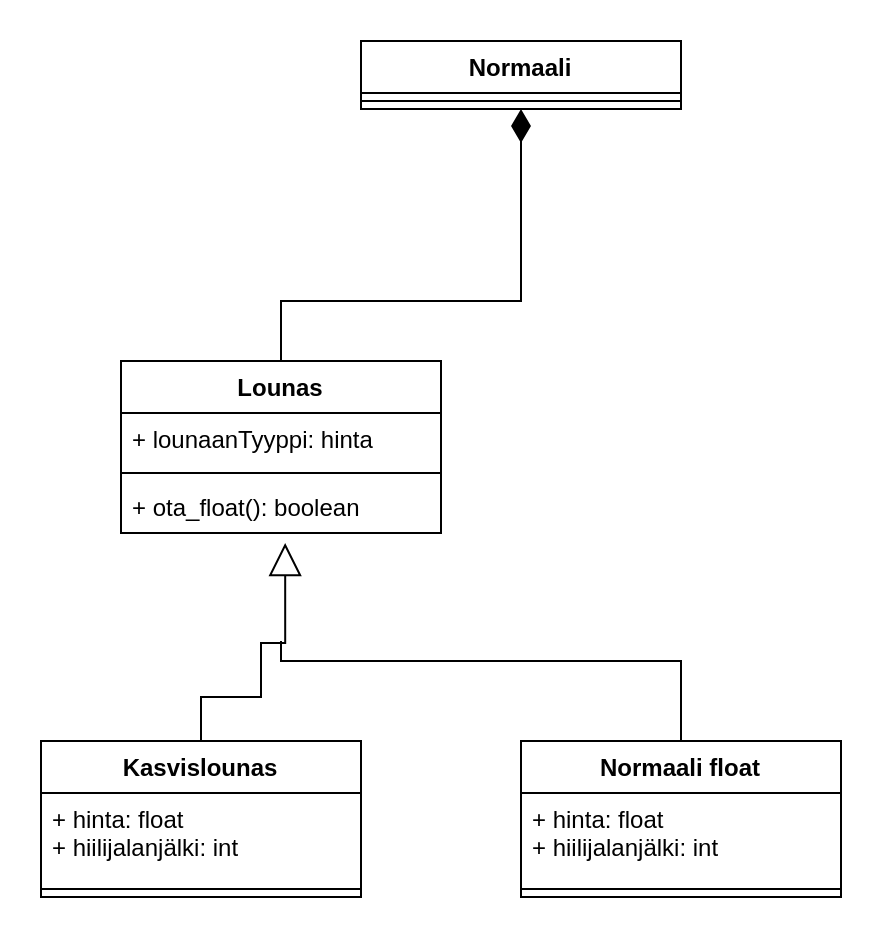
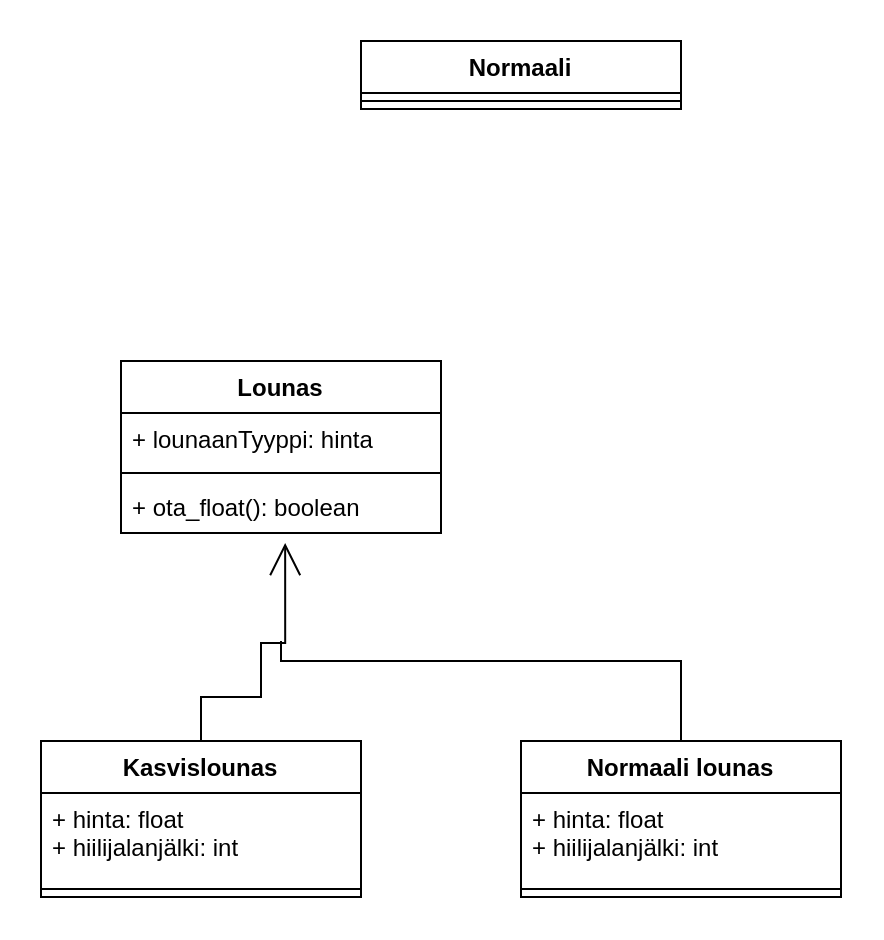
(451, 301) -> none
(285, 576) -> (285, 563)
(680, 768) -> (680, 768)
